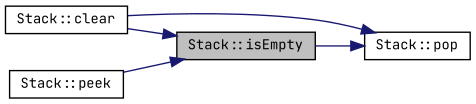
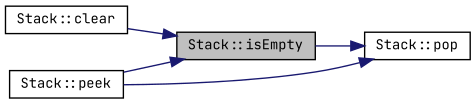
(245, 15) -> (242, 80)
